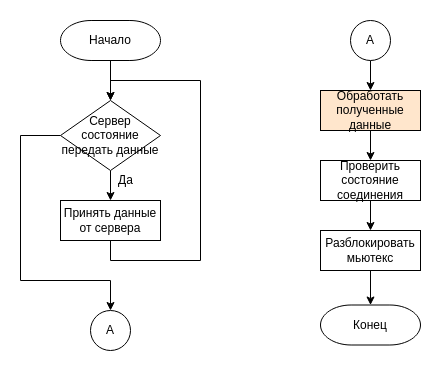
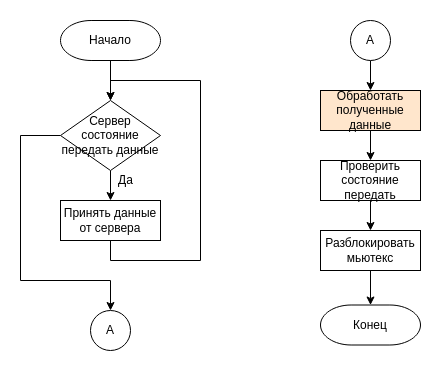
(371, 181) -> (371, 181)
